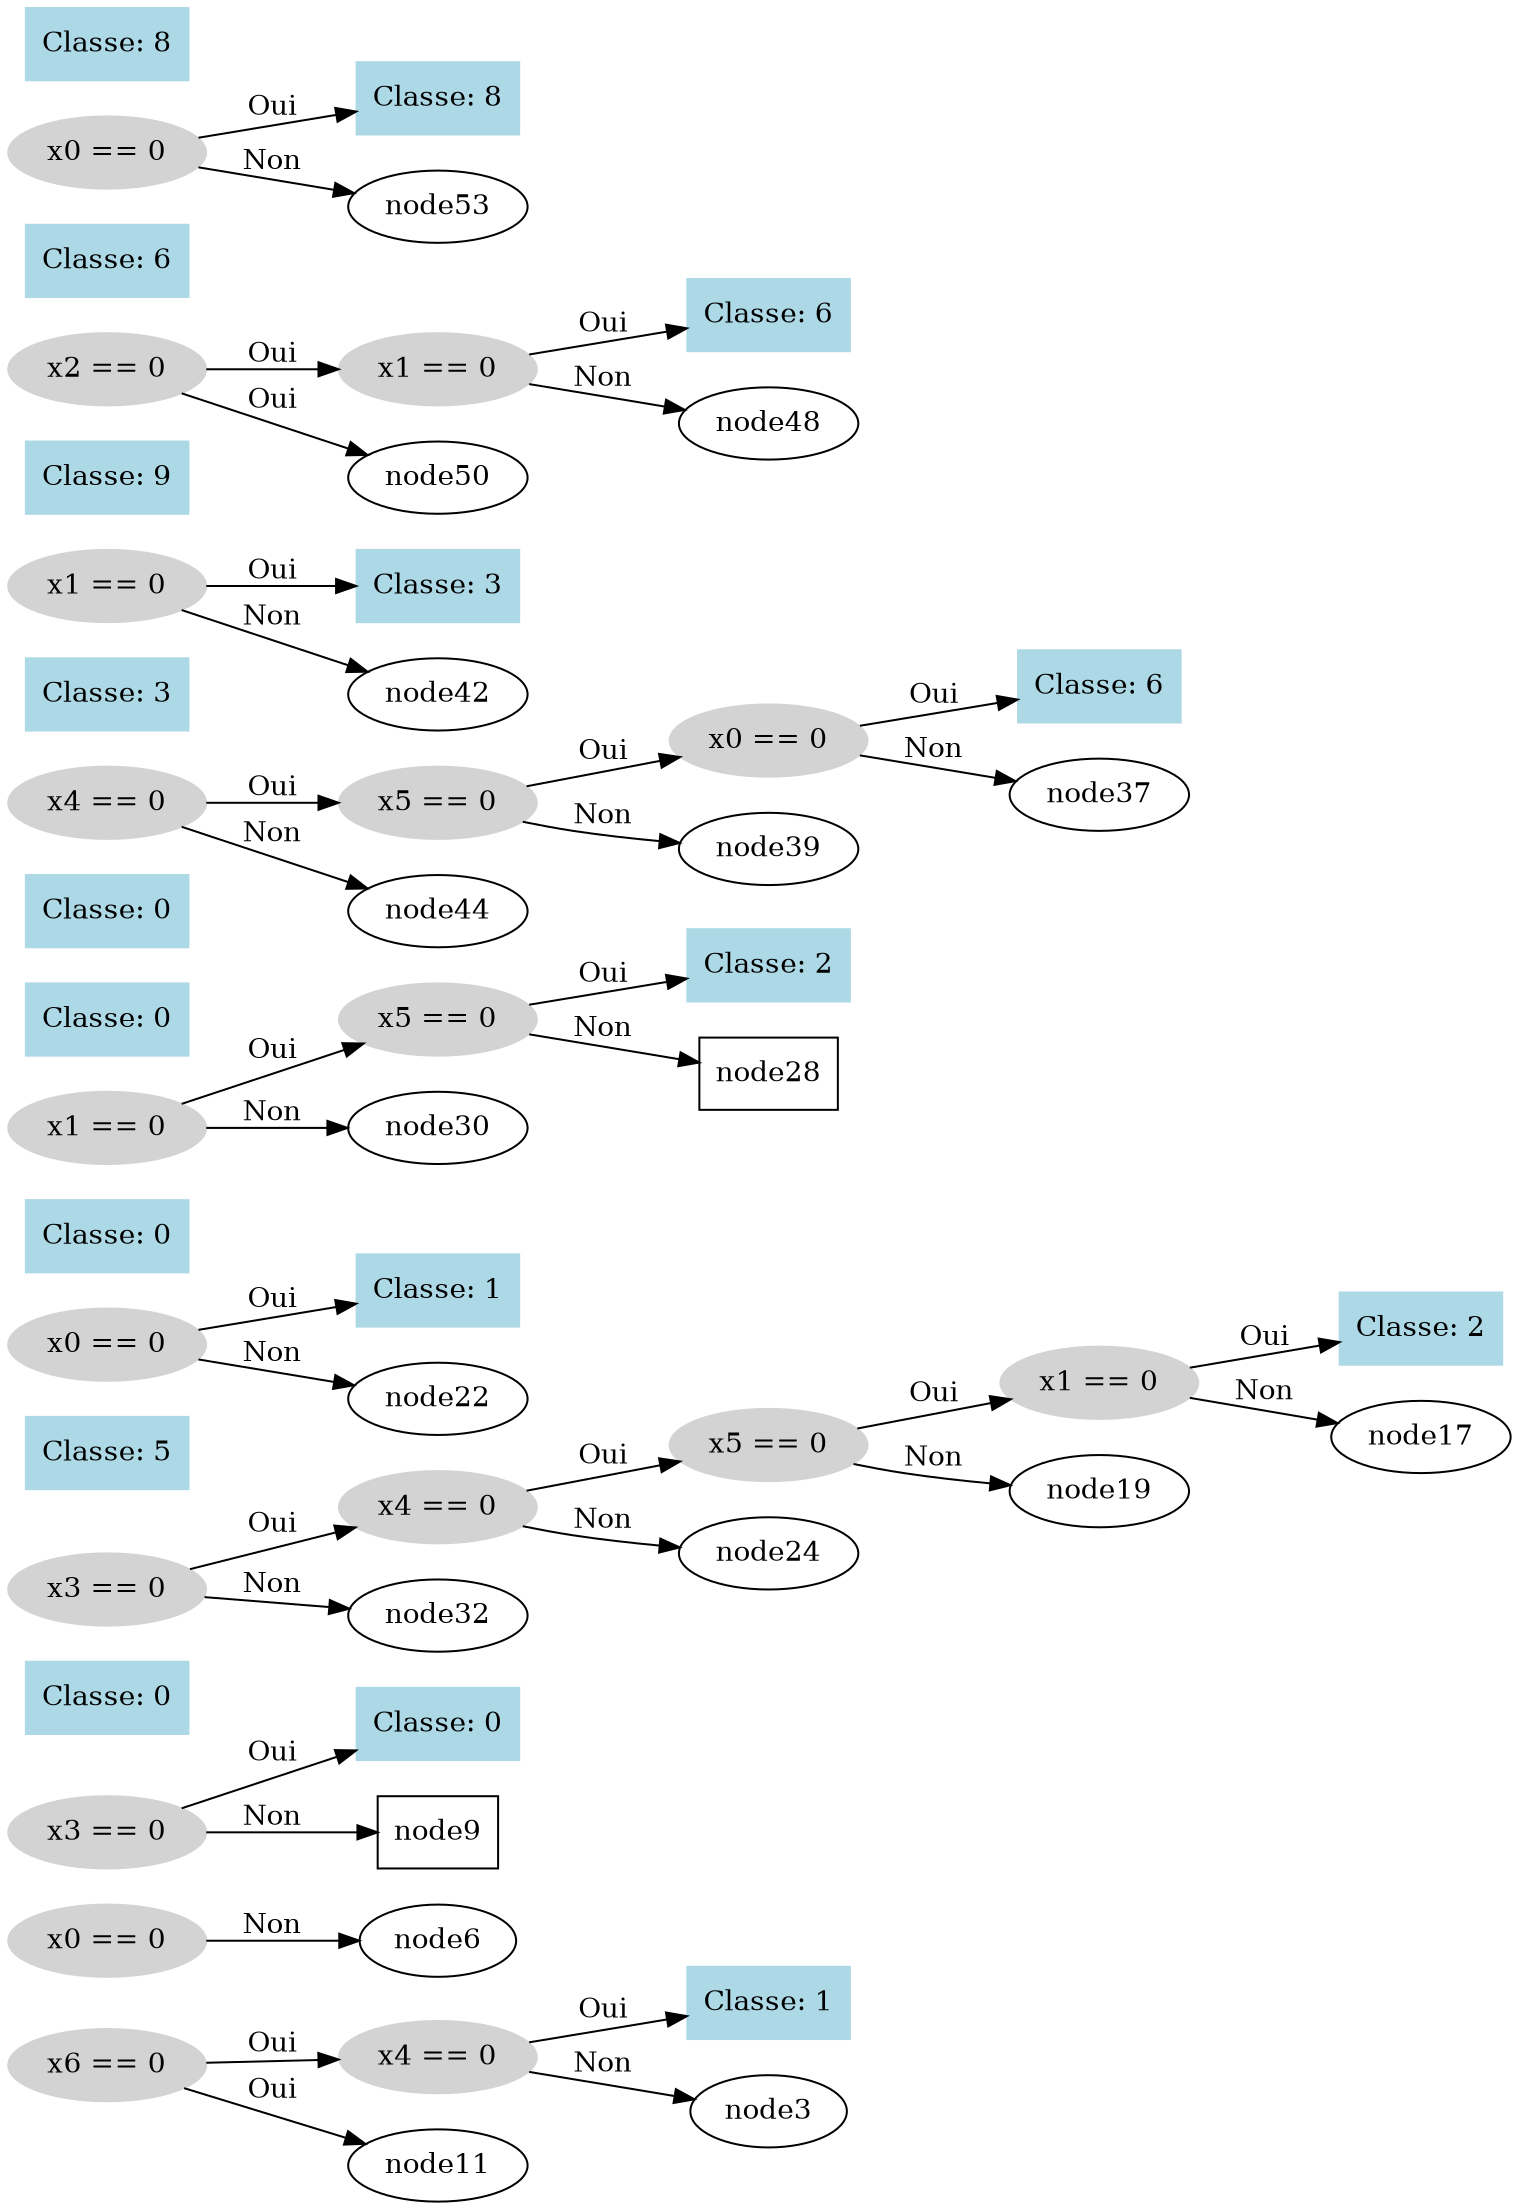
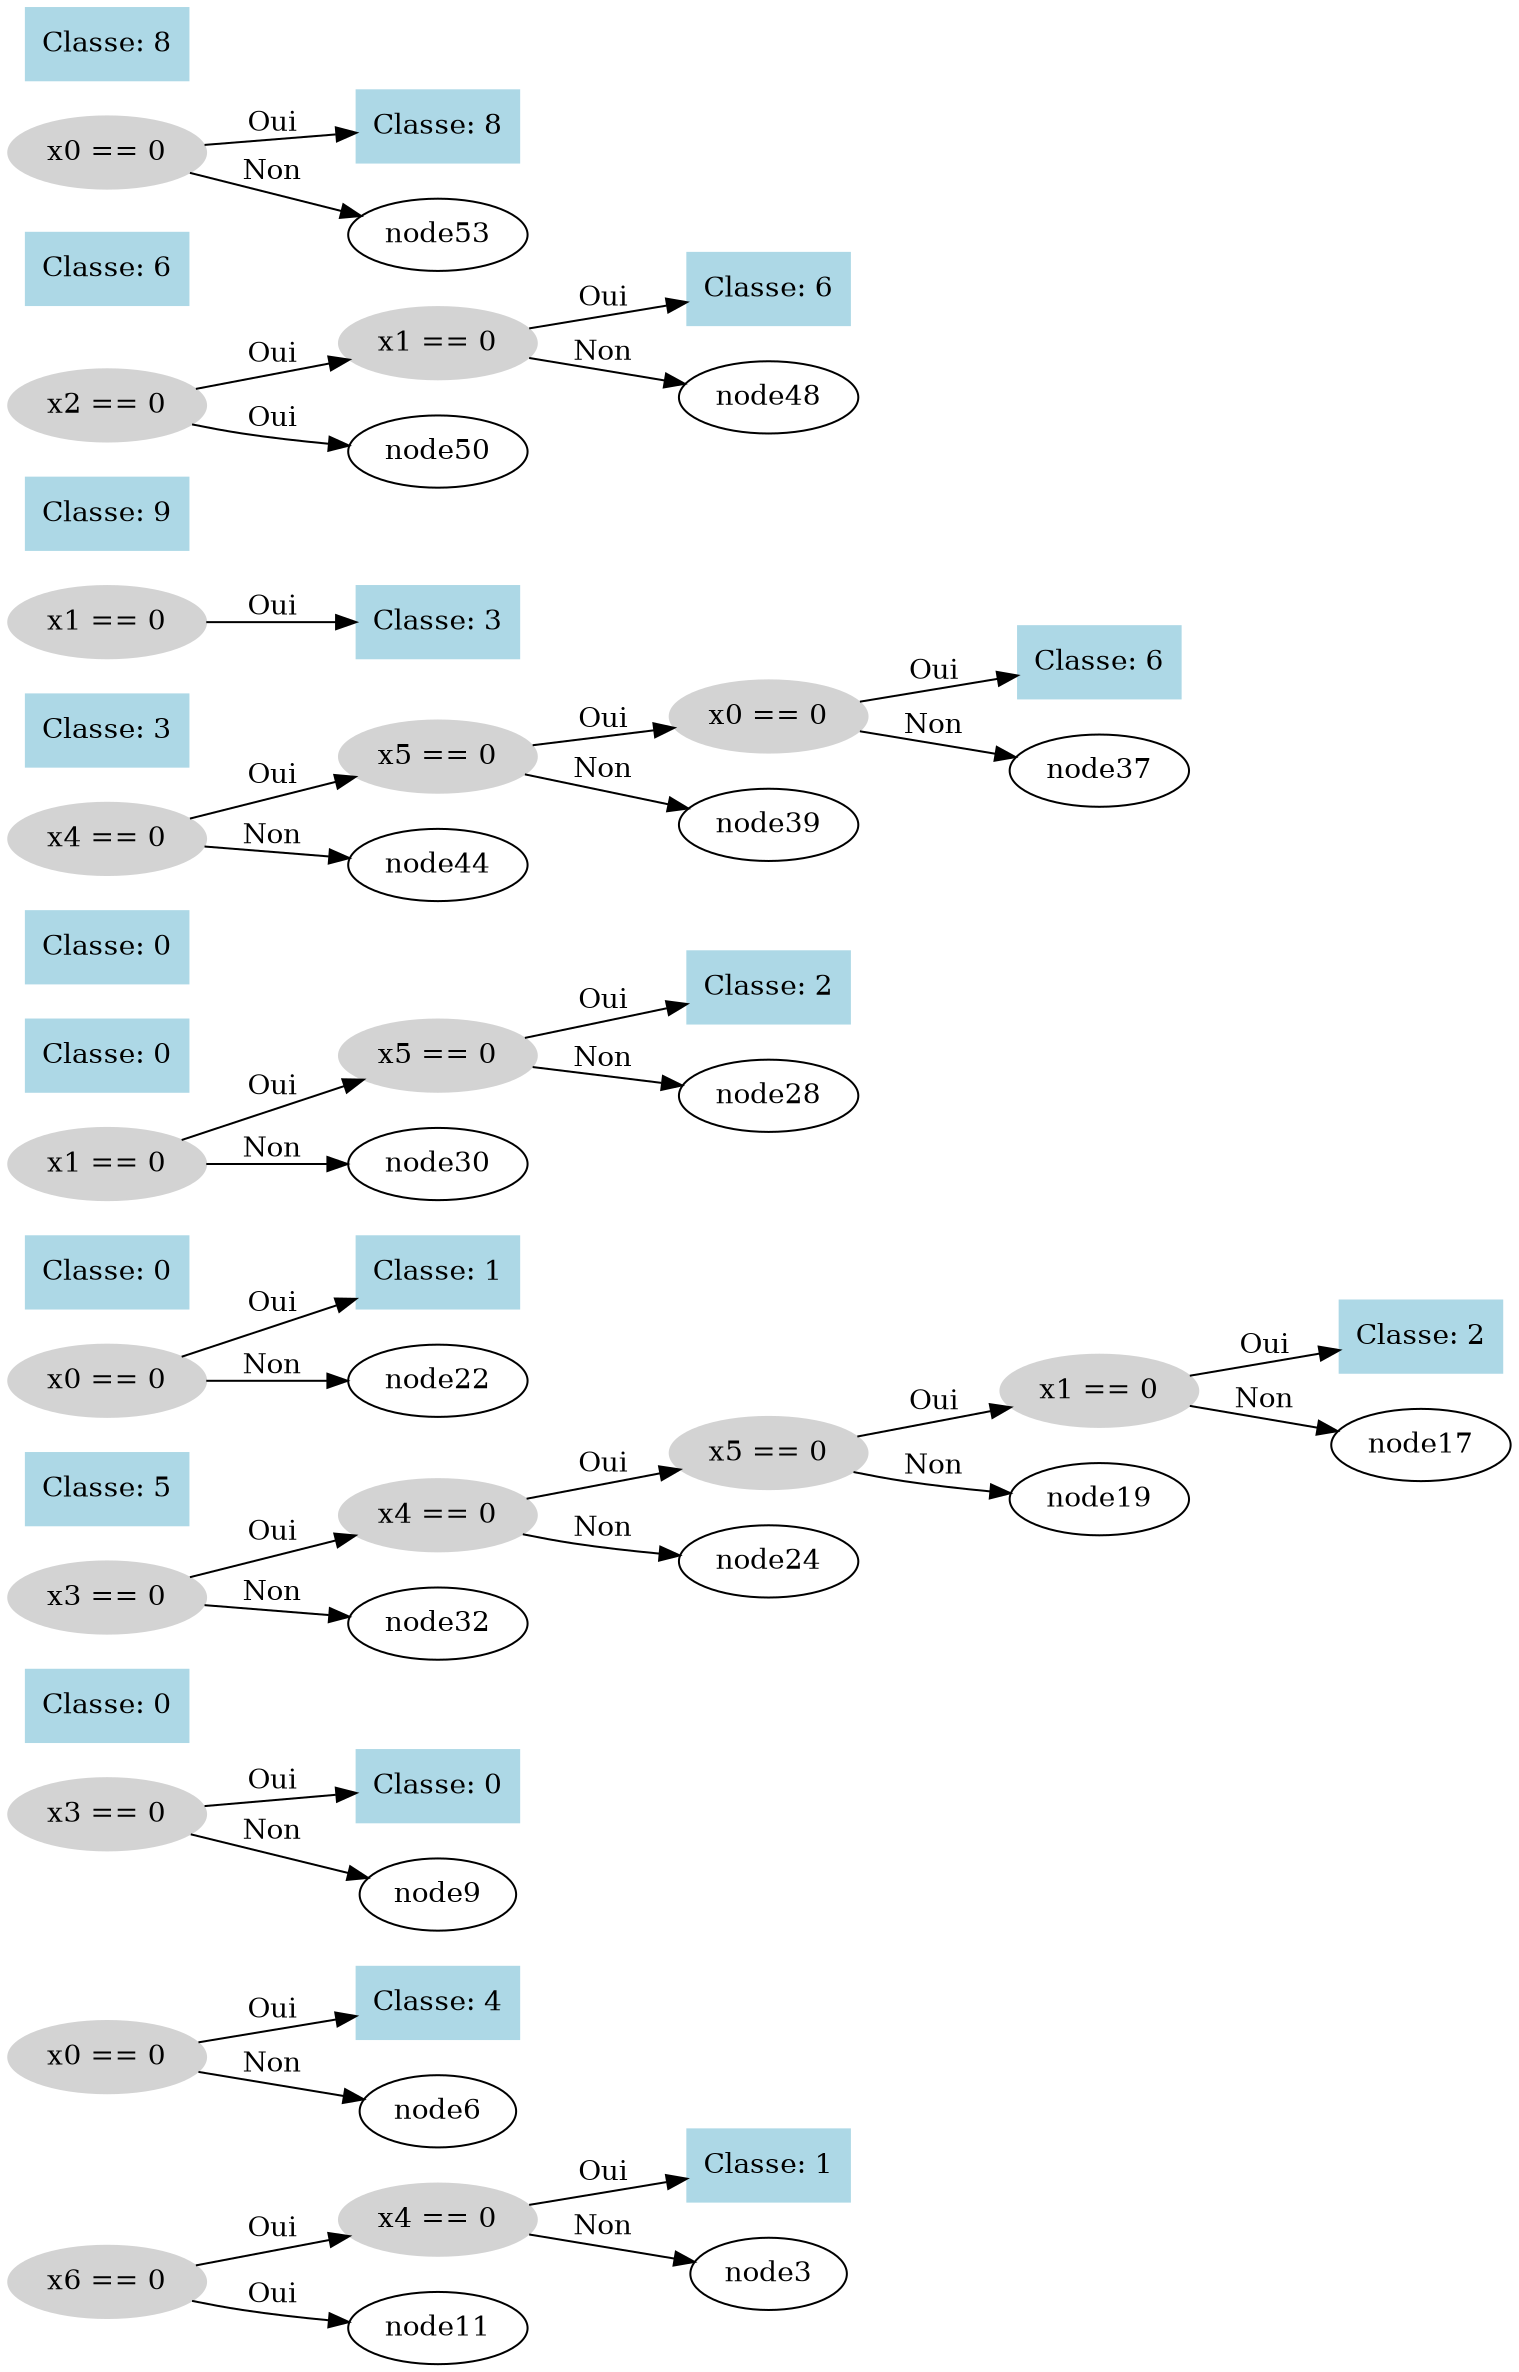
(438, 694) -> none
(769, 1074) -> (769, 1096)
(438, 1832) -> (438, 1895)
none -> (438, 2003)
